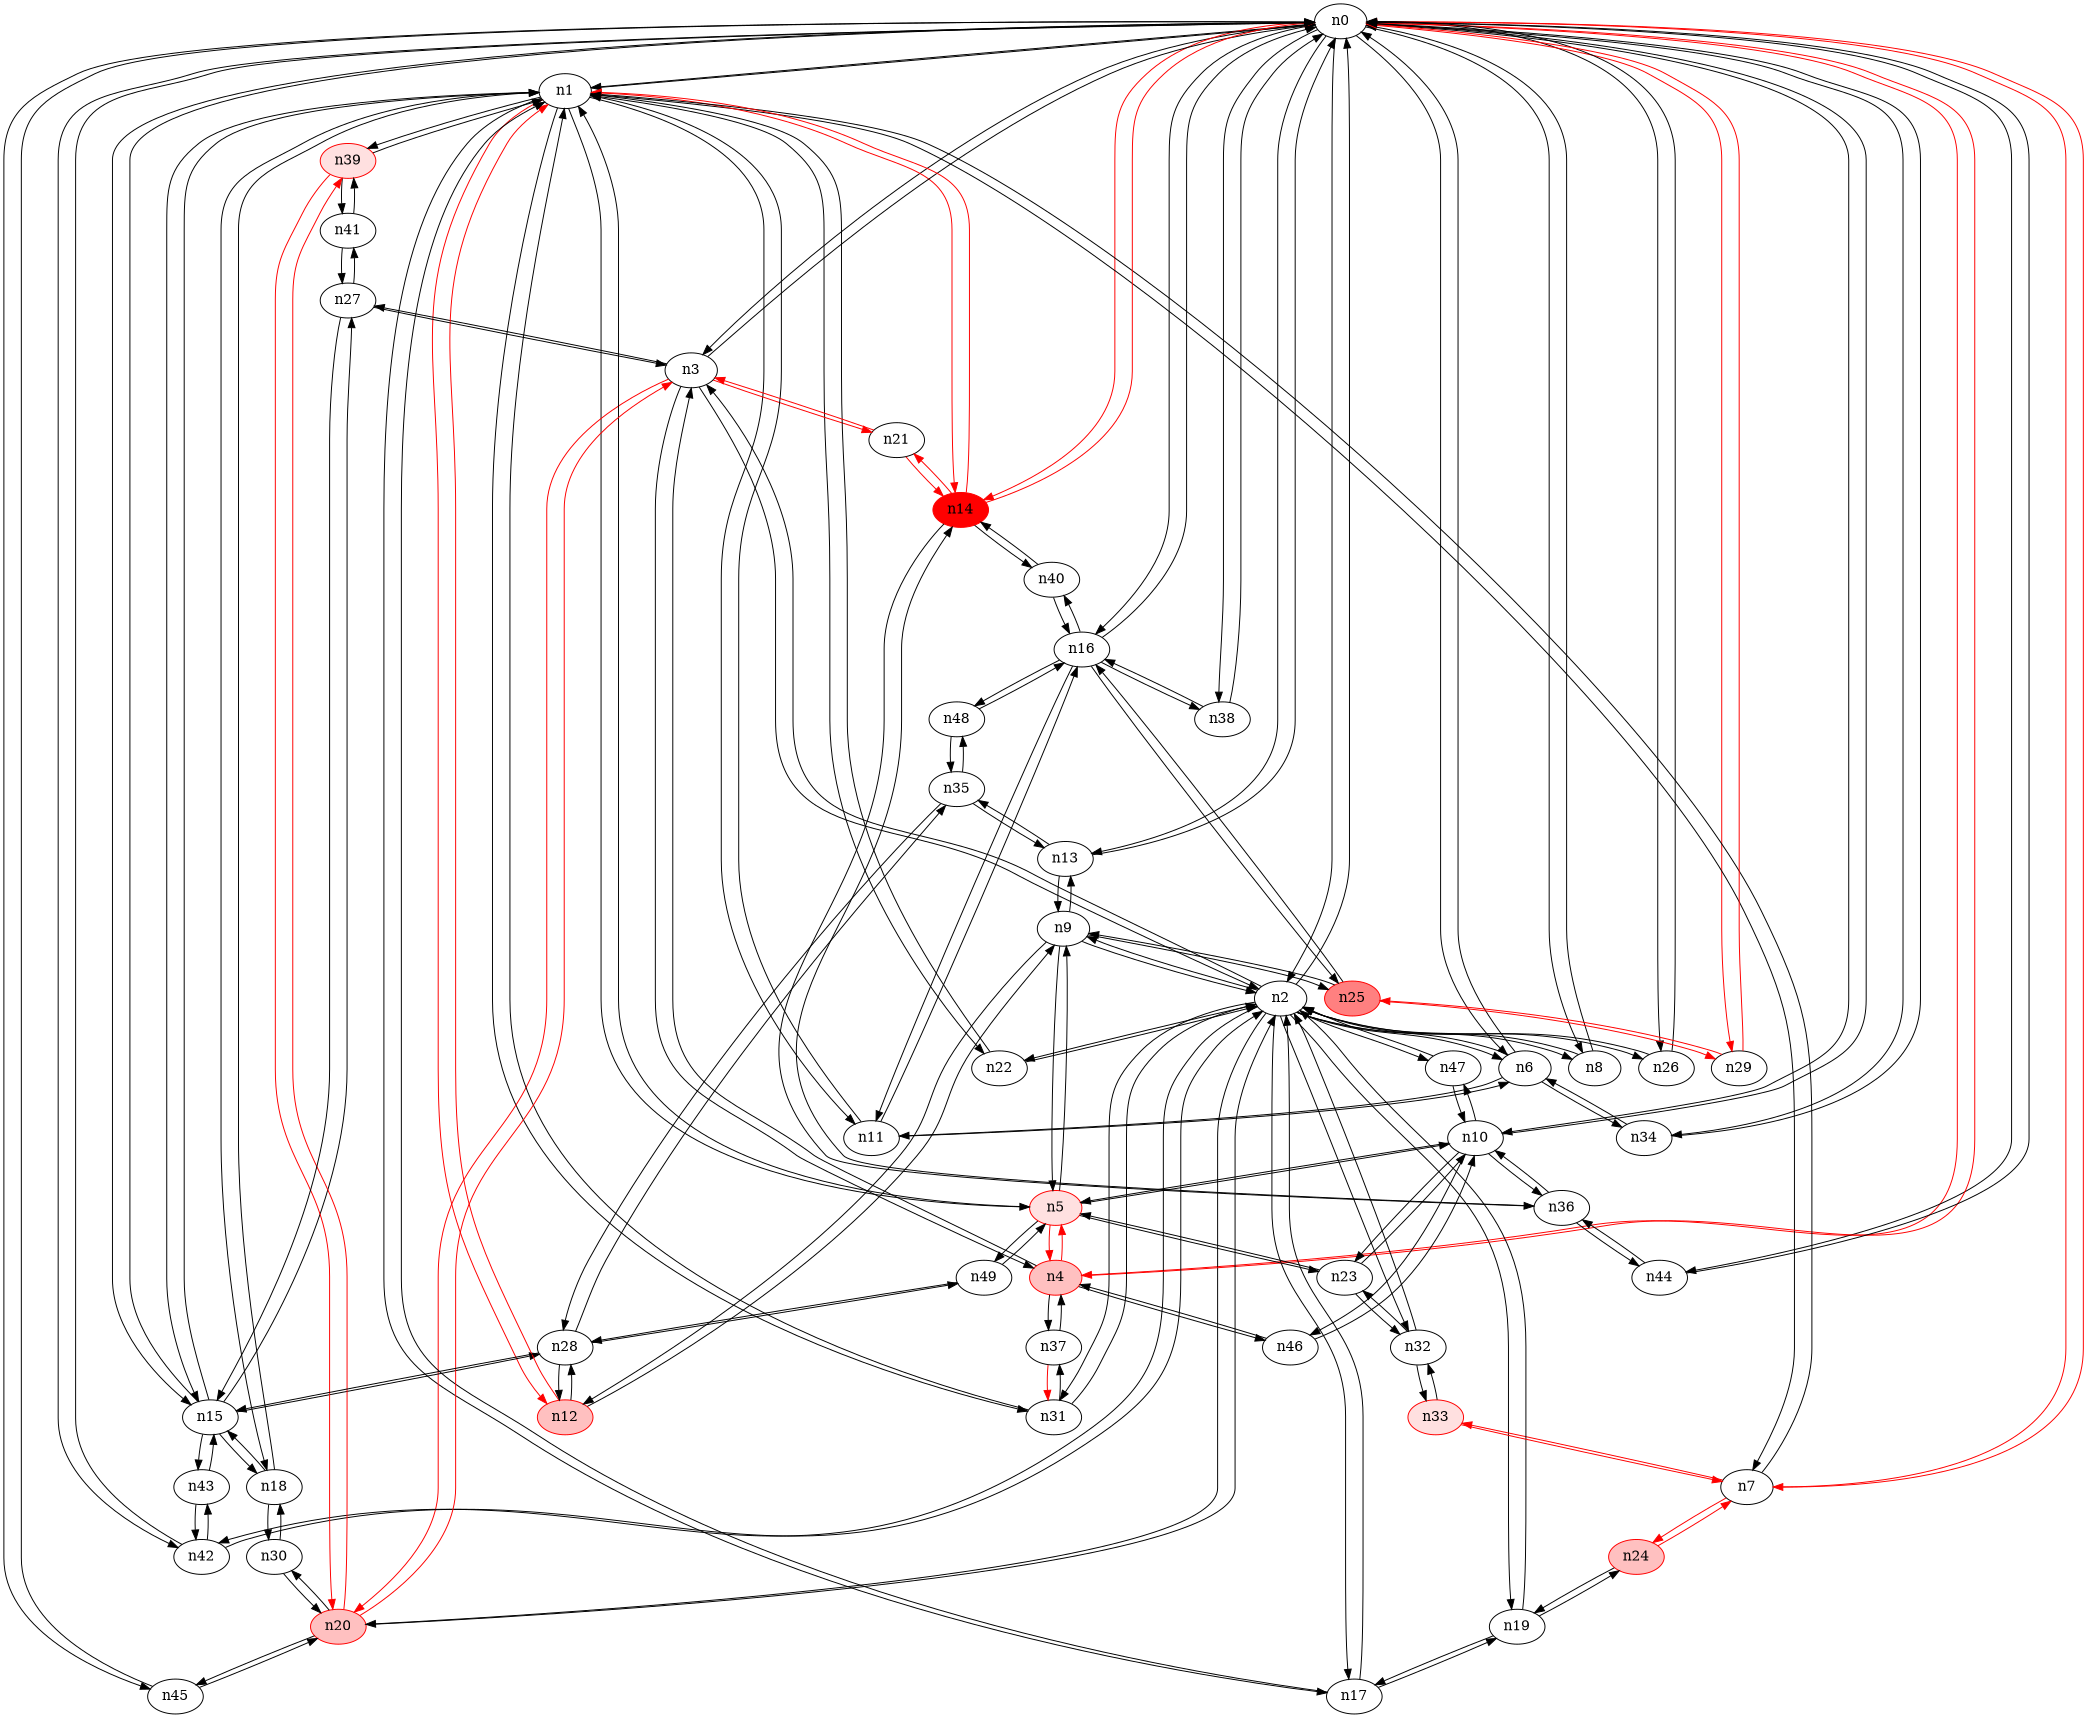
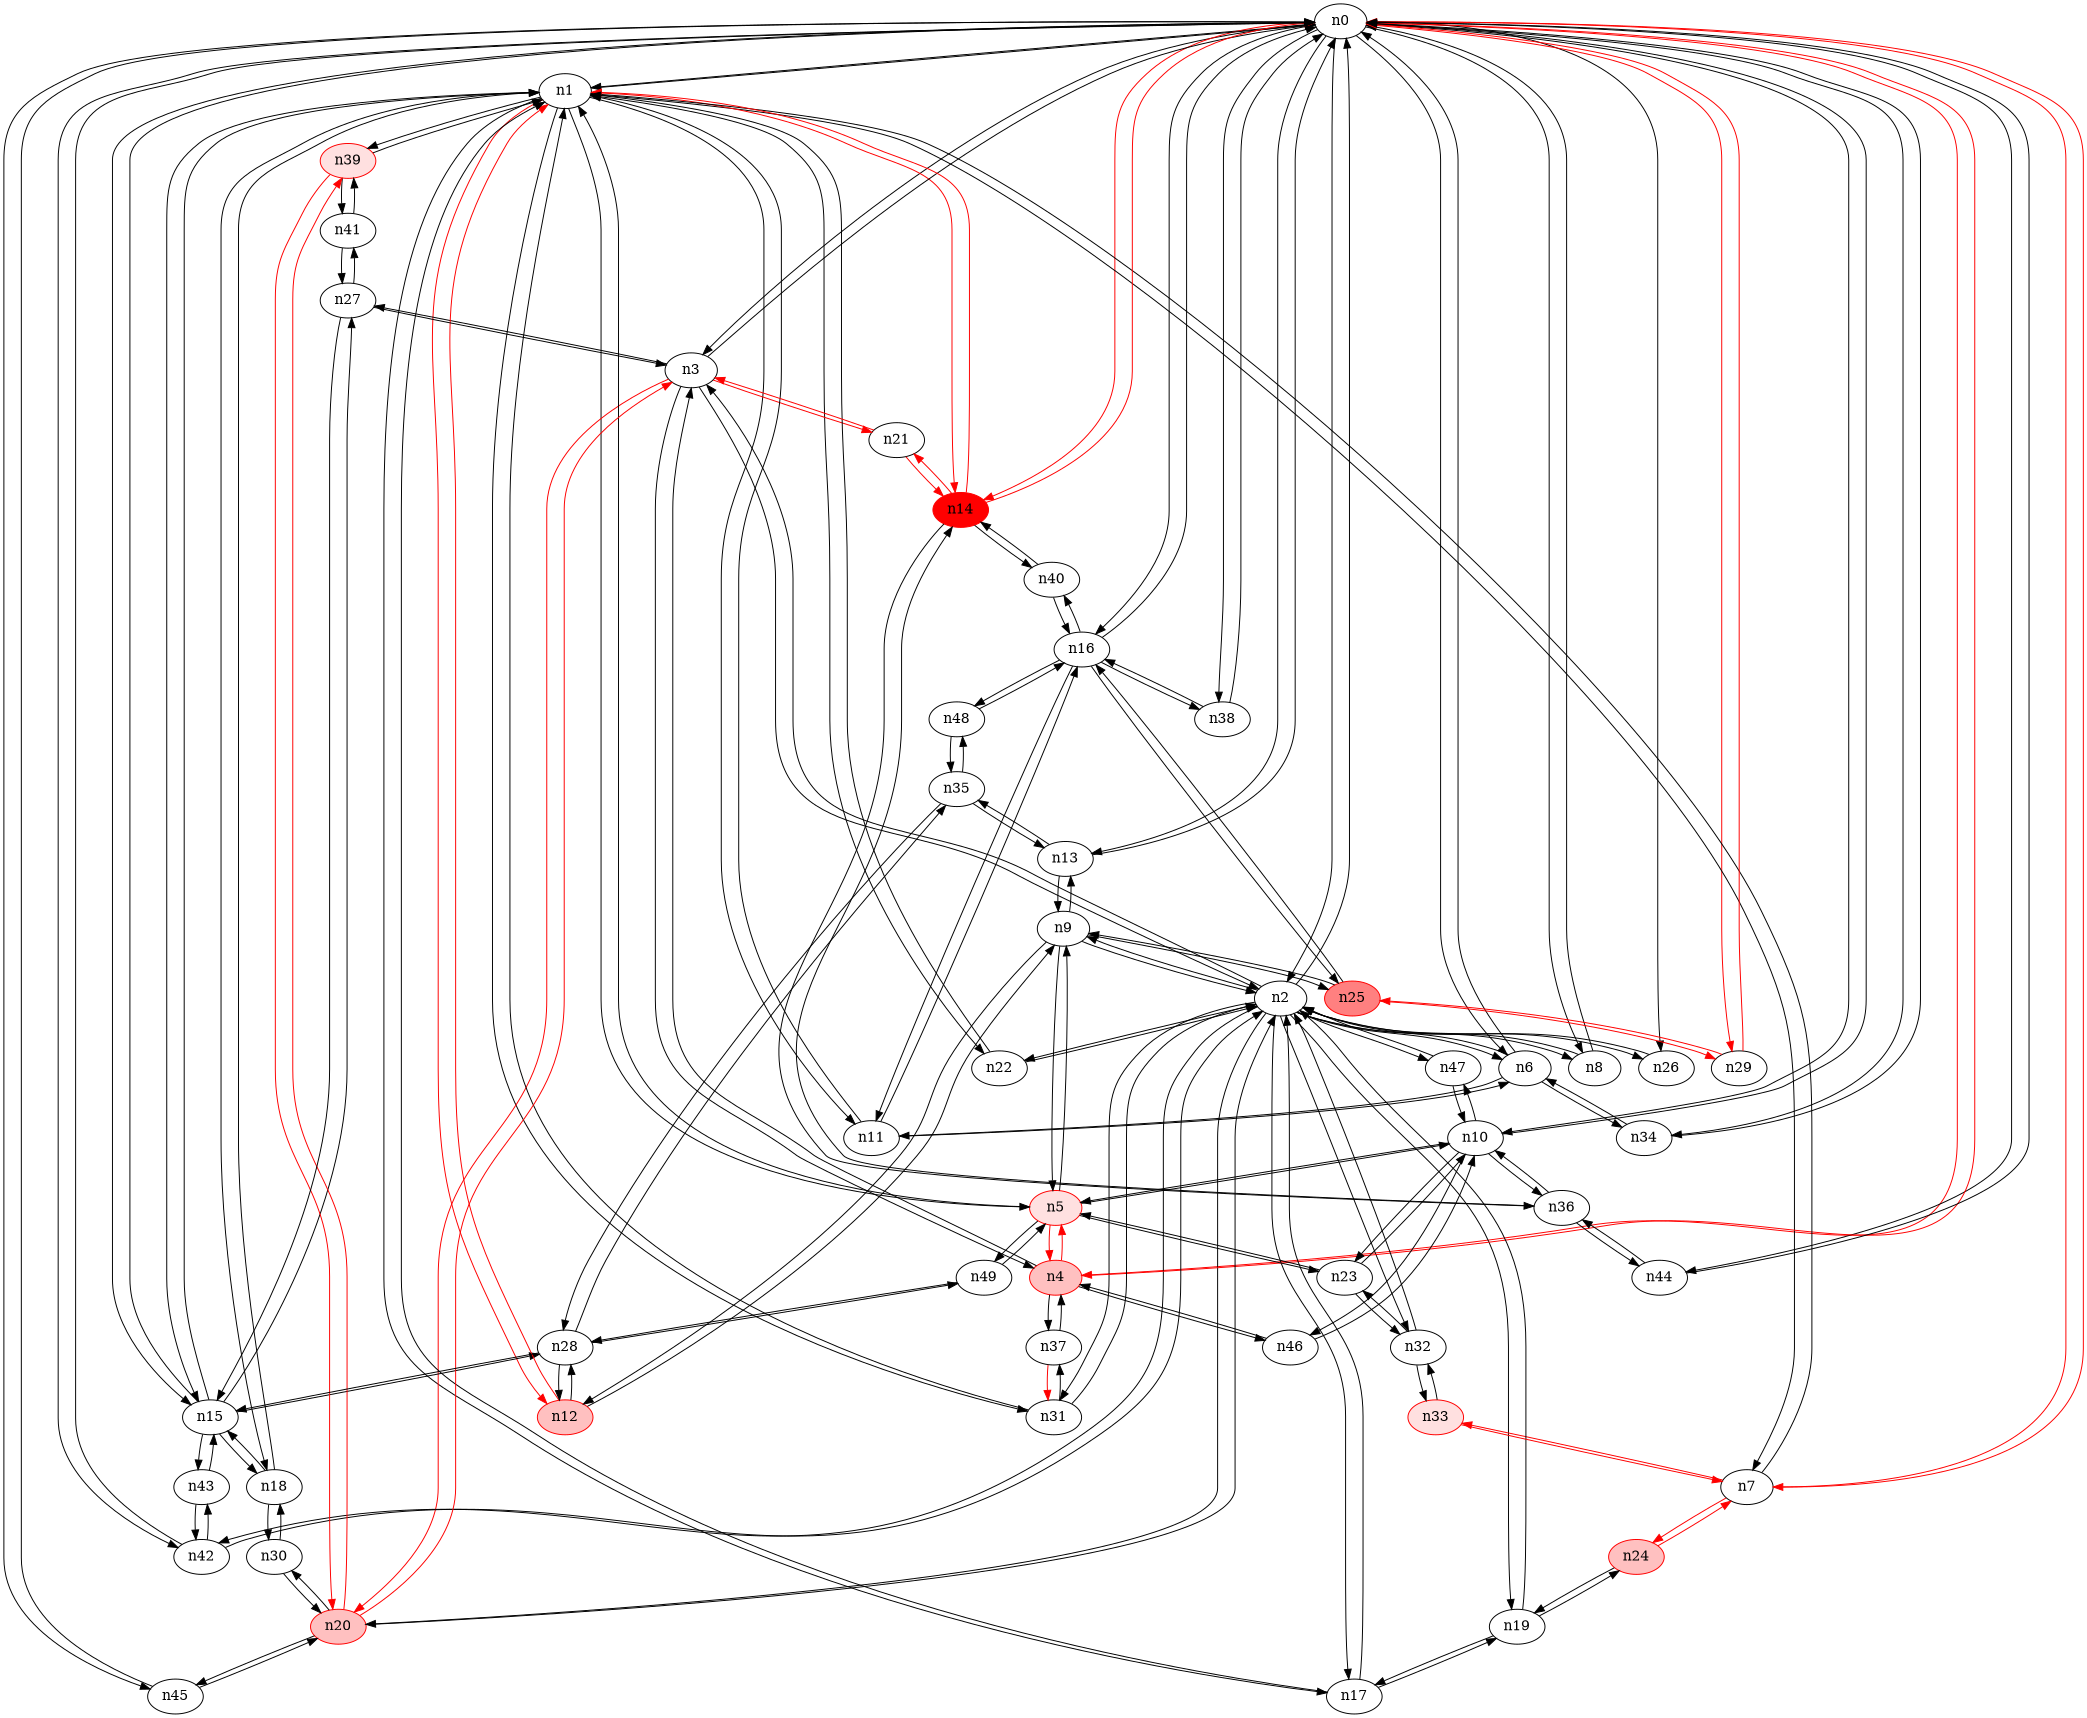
(1675, 425) -> none
